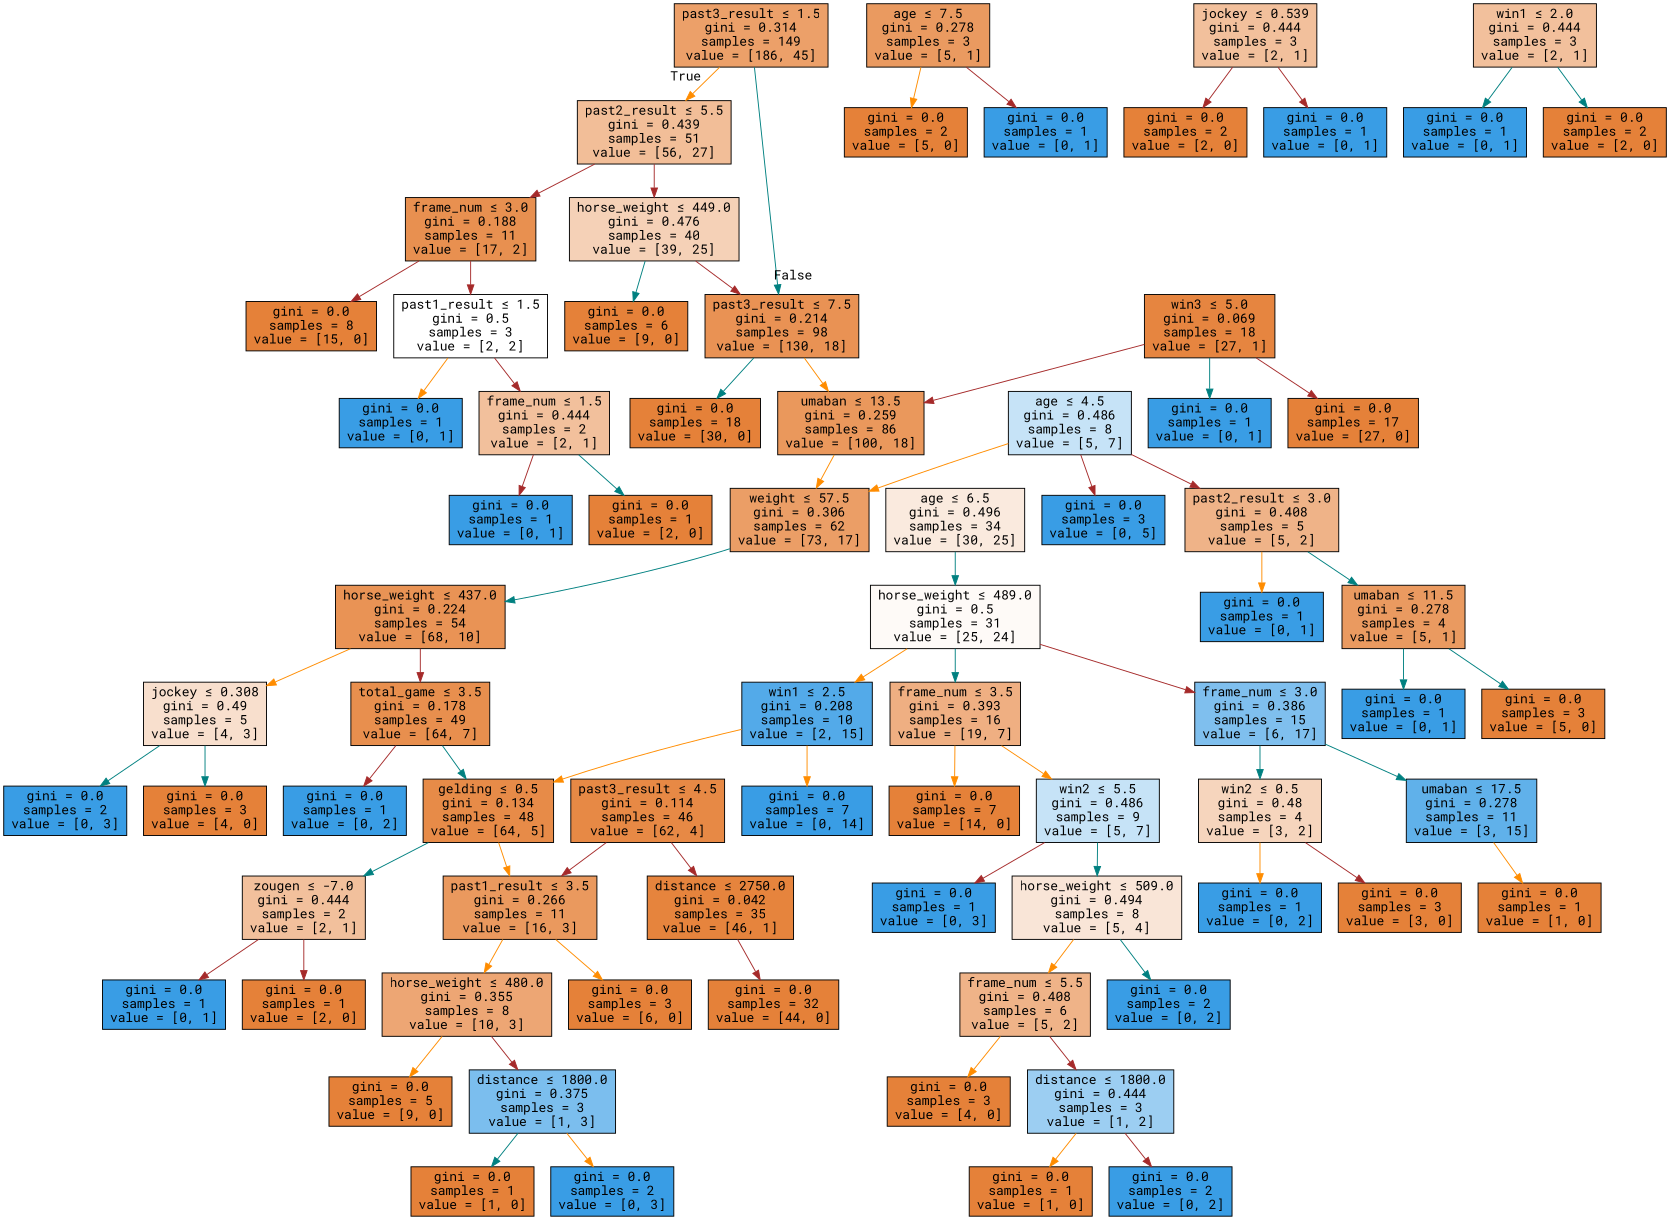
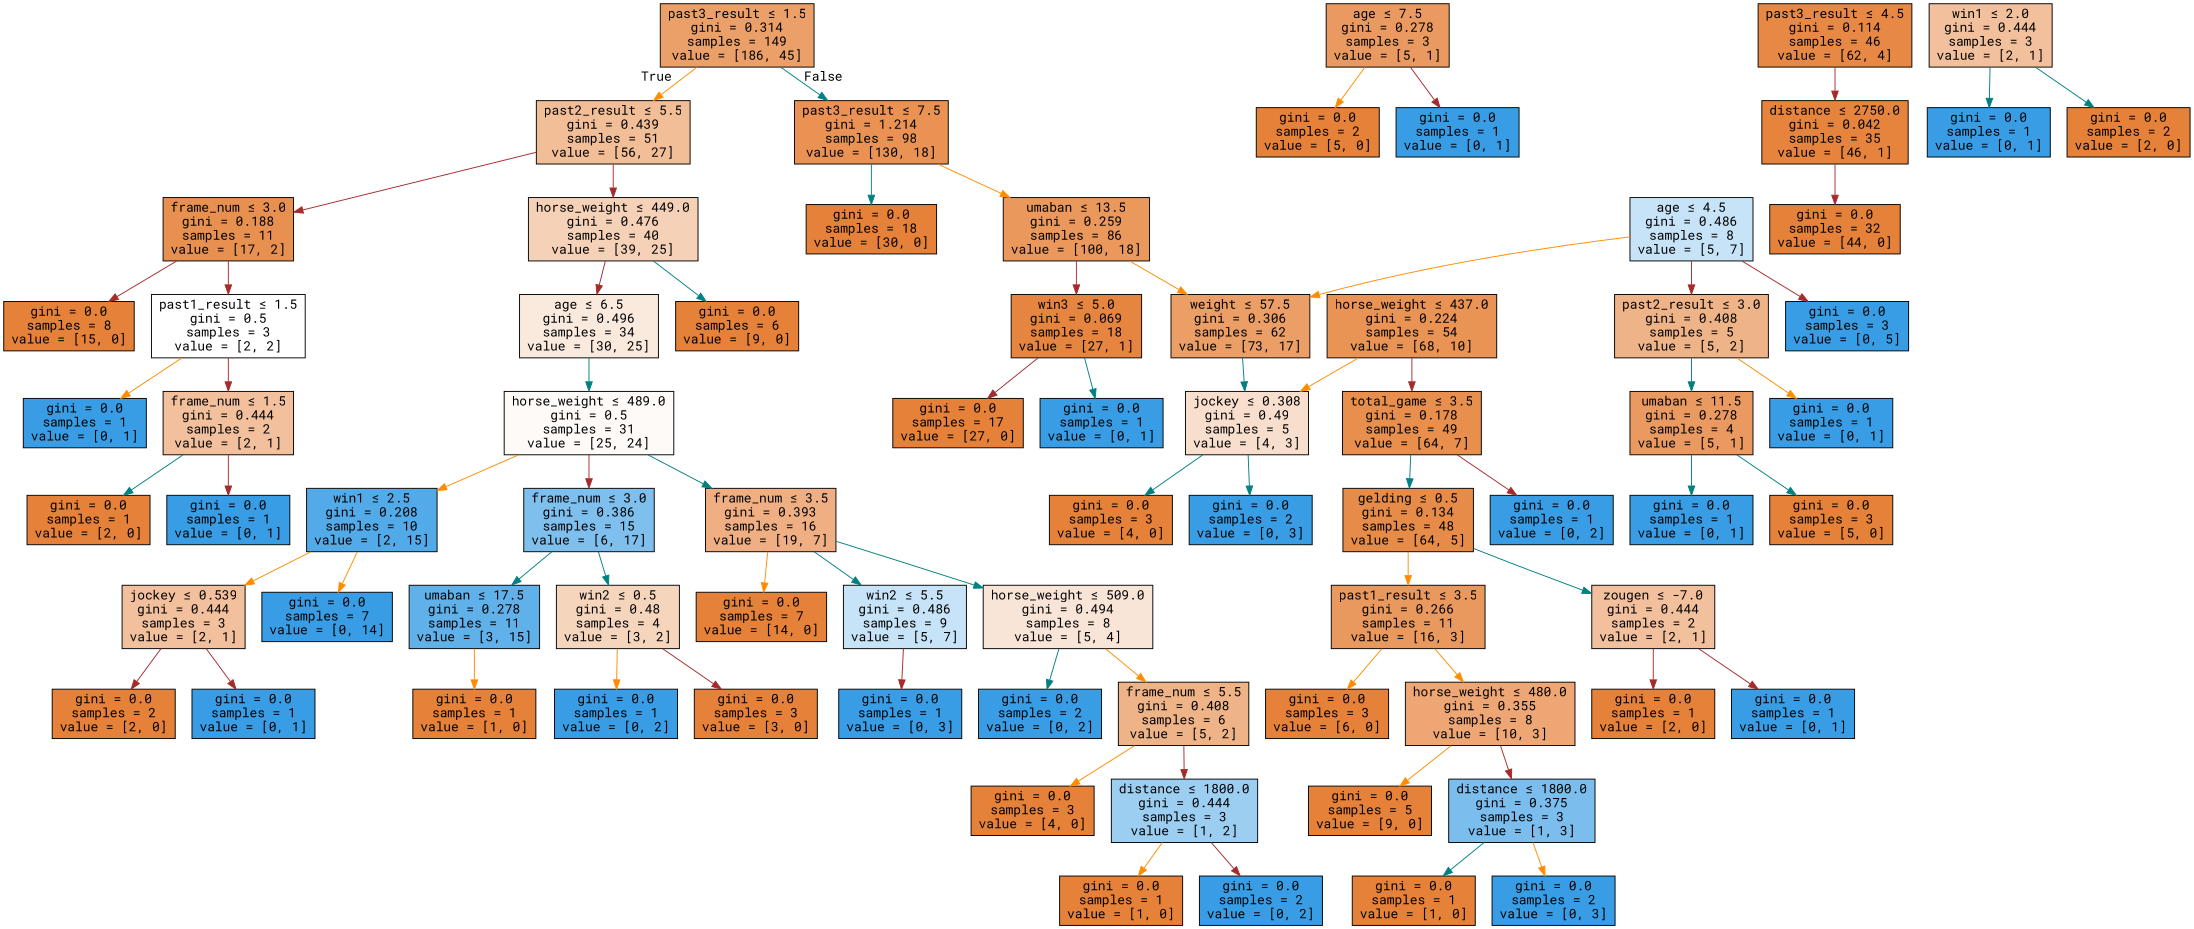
(714, 275) -> (602, 273)
(782, 319) -> (871, 125)
(1039, 372) -> (1076, 273)
(623, 577) -> (1243, 370)
(652, 752) -> (282, 566)
(1023, 760) -> (834, 566)
(1097, 854) -> (905, 563)
(588, 856) -> none
